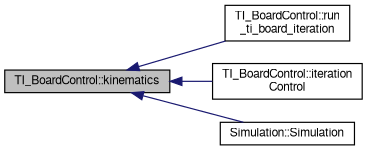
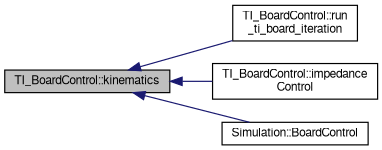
(287, 81) -> (295, 81)
(287, 134) -> (295, 134)
